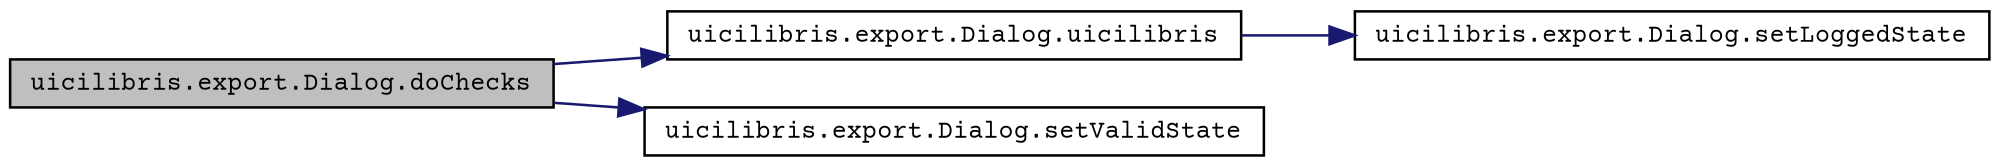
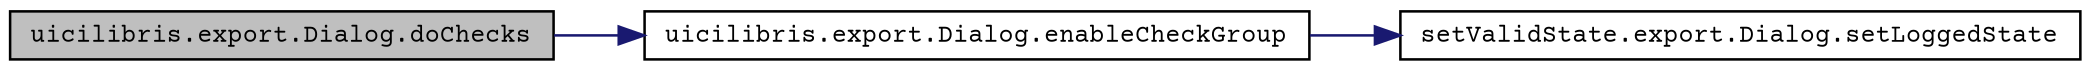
(954, 35) -> (977, 35)
(1672, 35) -> (1740, 35)
(954, 131) -> none
